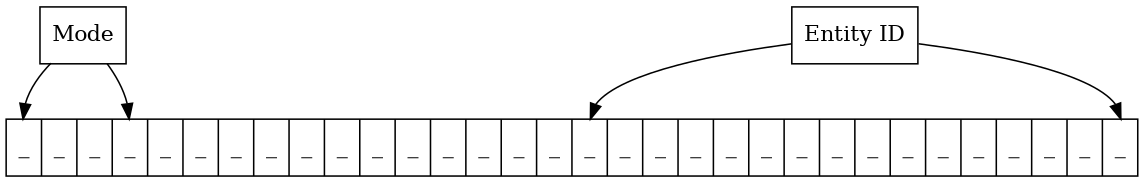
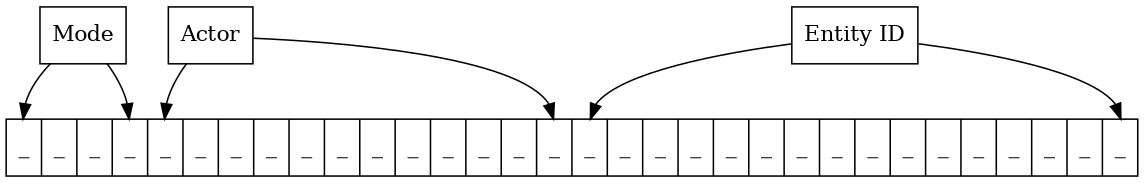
none -> (211, 35)
